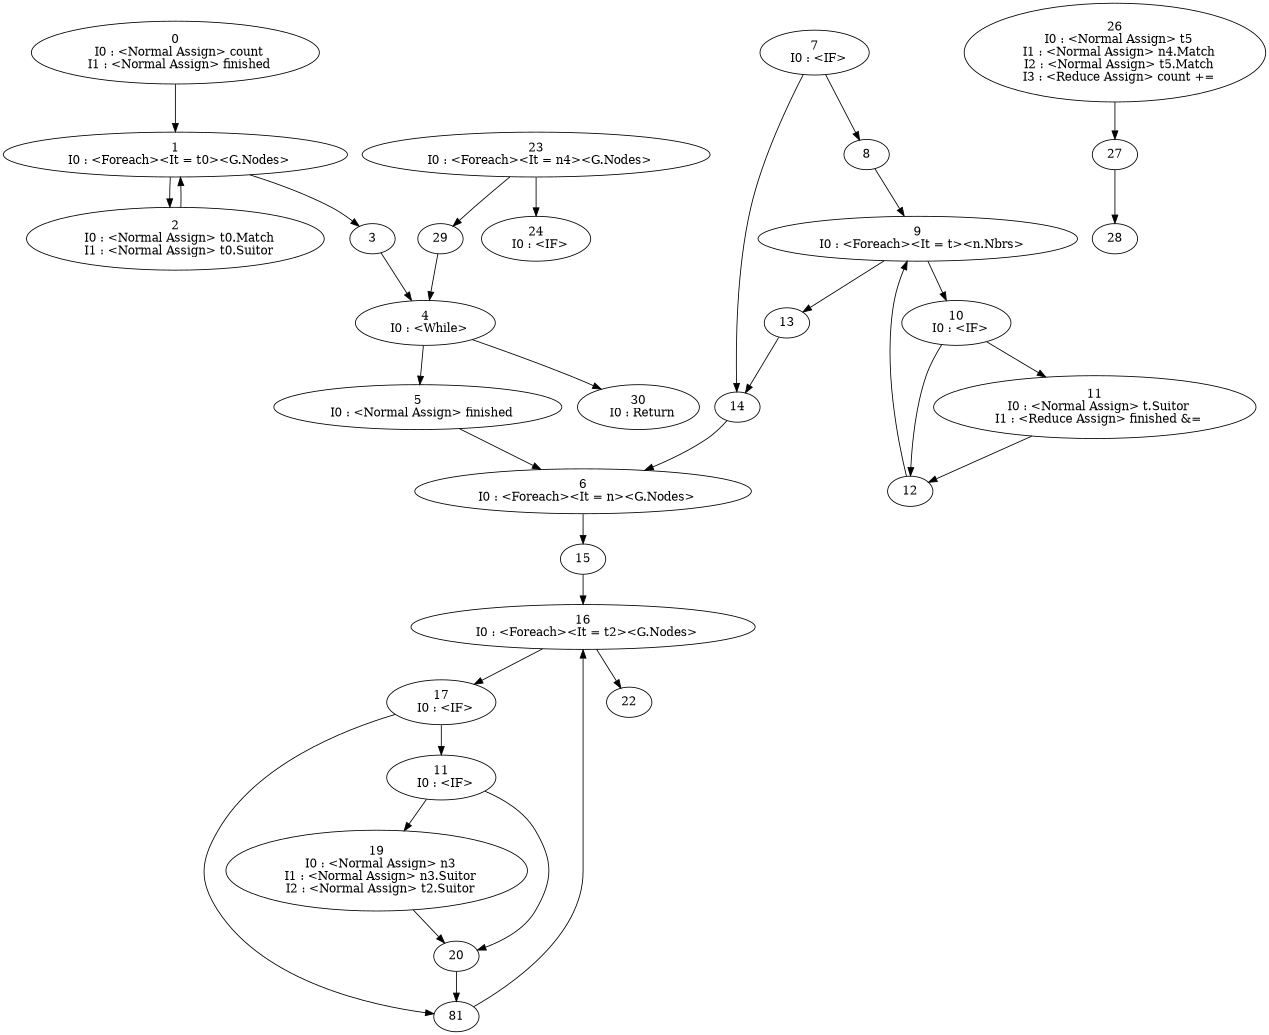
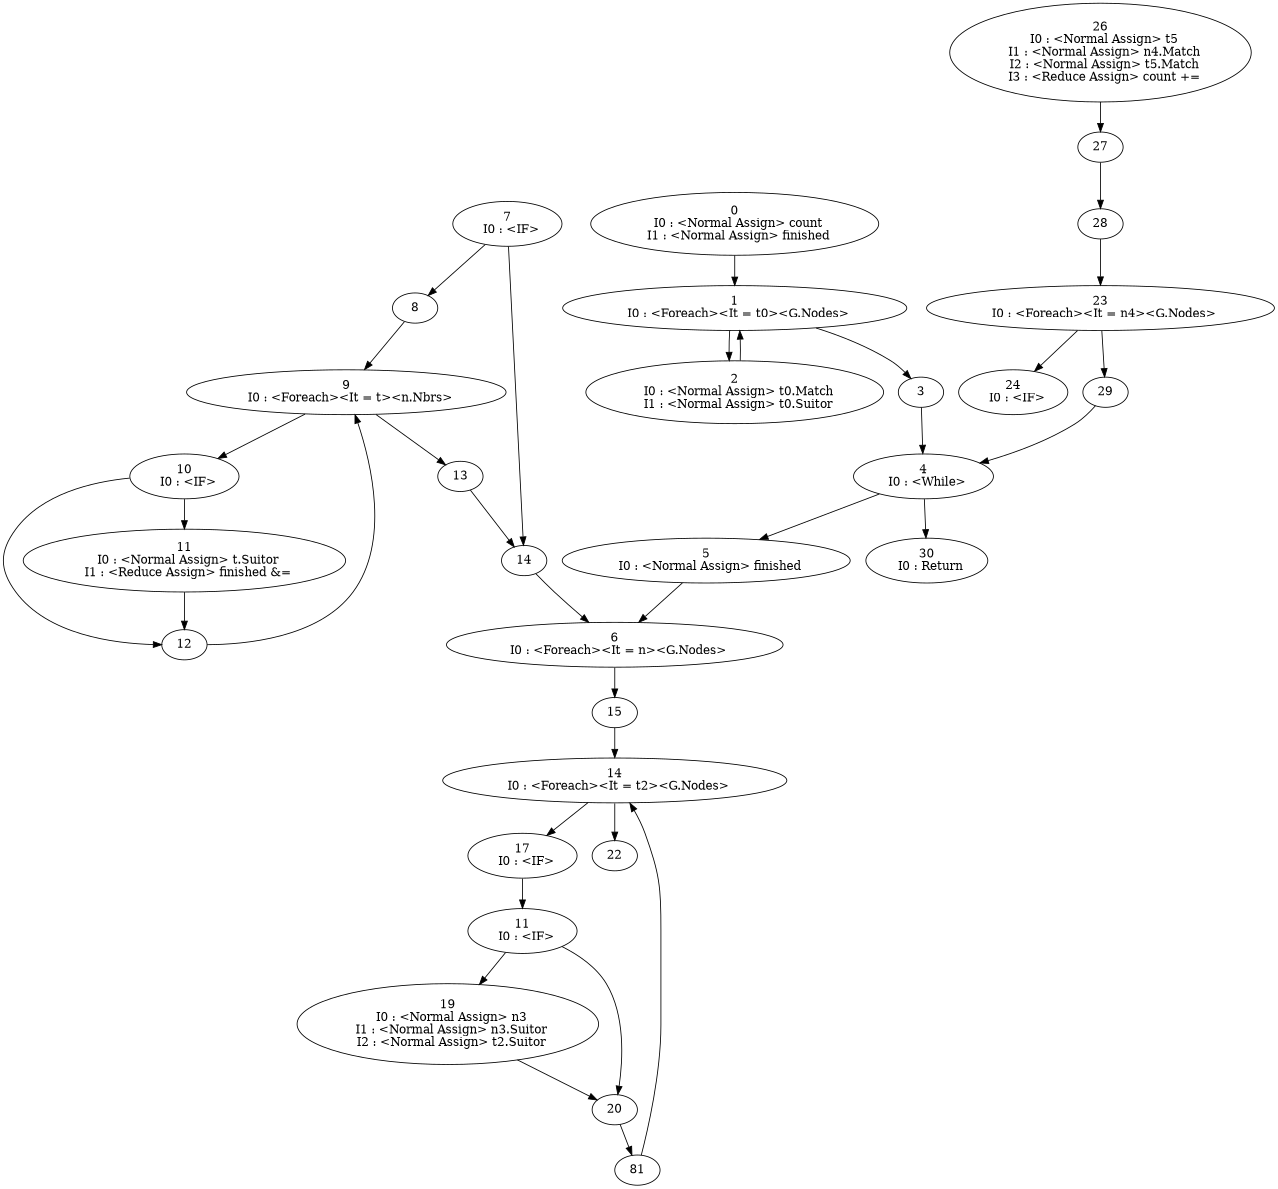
none -> (1100, 258)
(583, 627) -> (615, 780)
(205, 881) -> none
